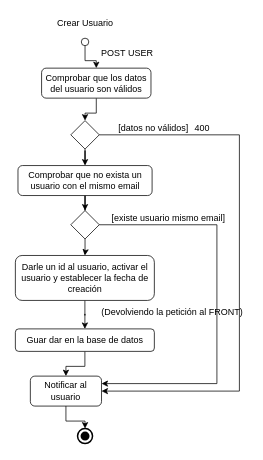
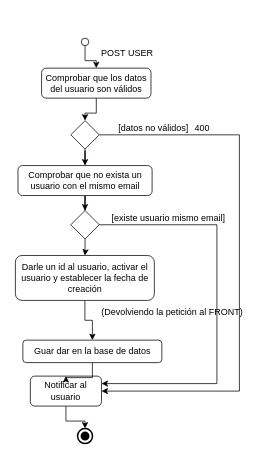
(85, 23) -> none
(85, 340) -> (92, 351)
